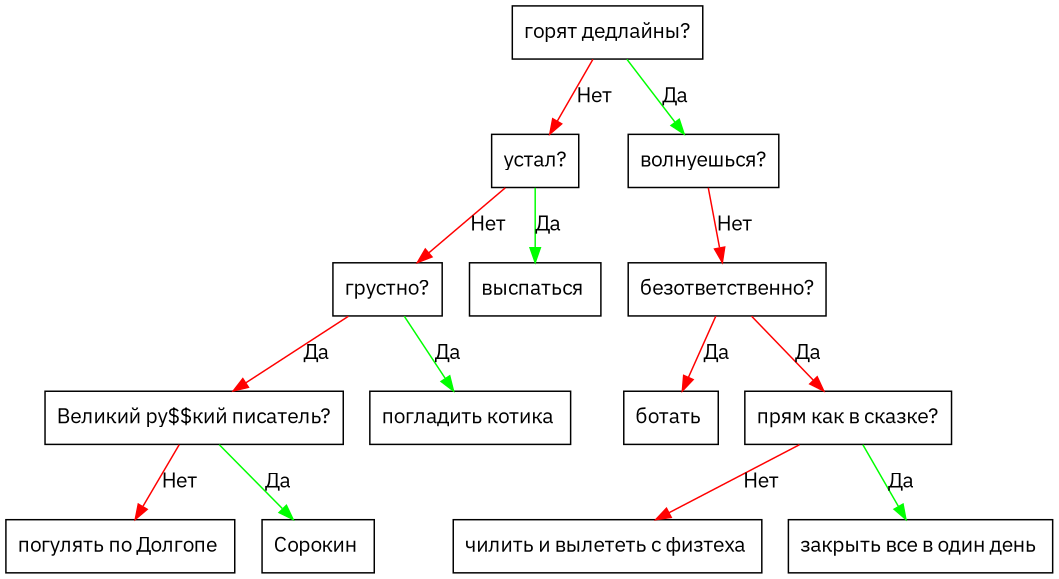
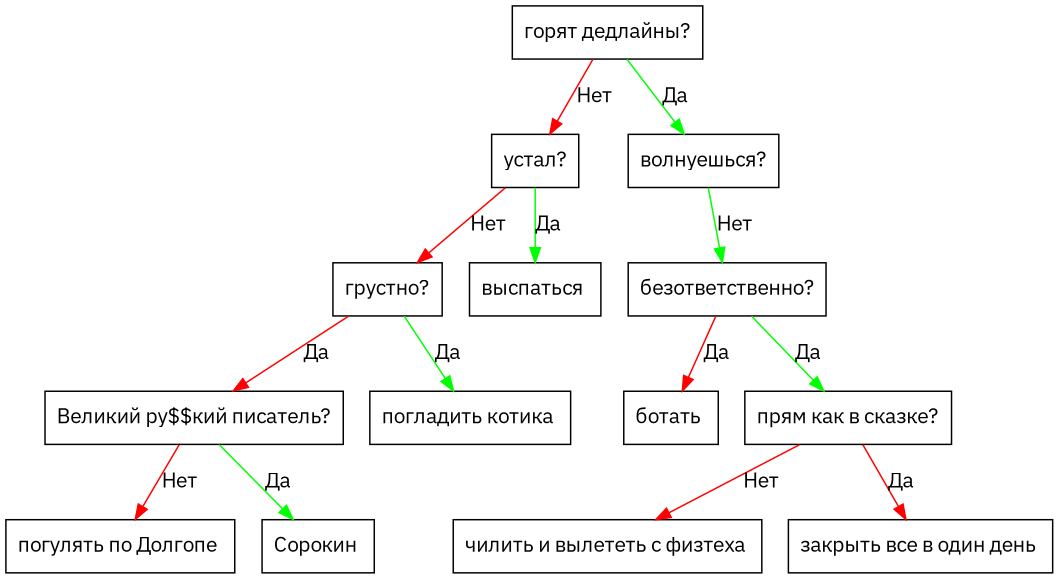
(714, 218) -> (714, 218)
(782, 348) -> (782, 348)
(881, 476) -> (881, 476)
